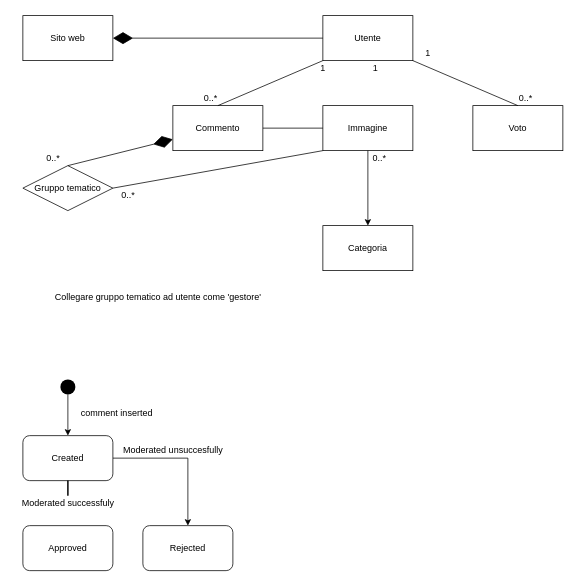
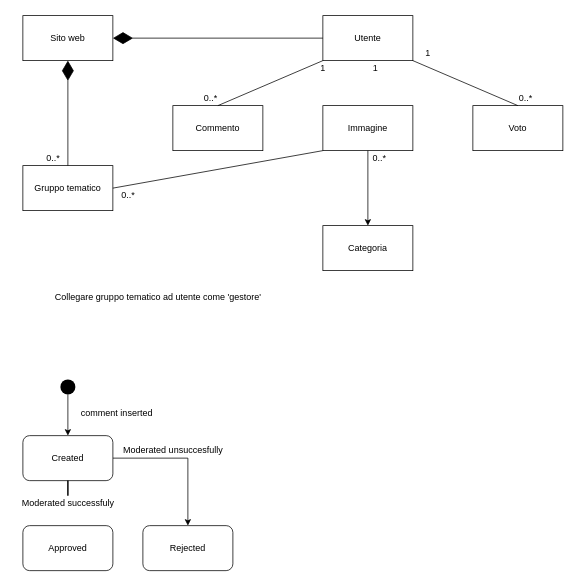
(293, 128) -> none
(111, 155) -> (68, 164)
(68, 188) -> (68, 188)
